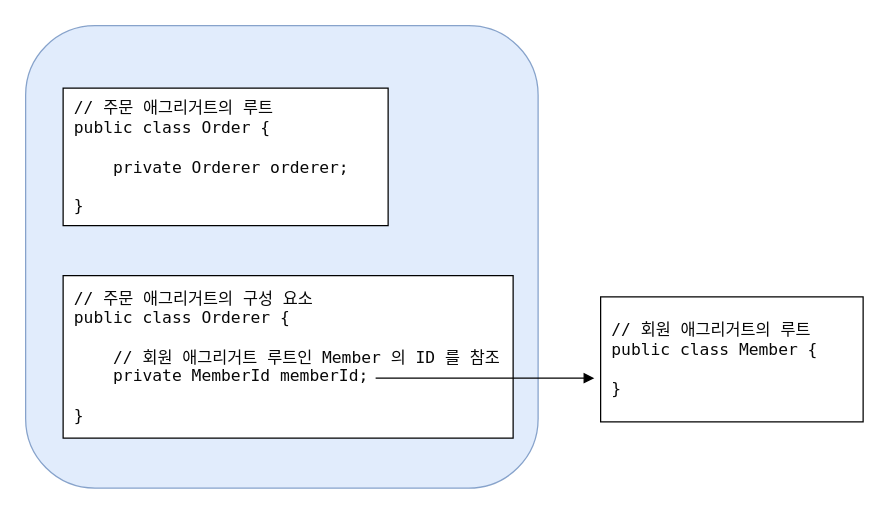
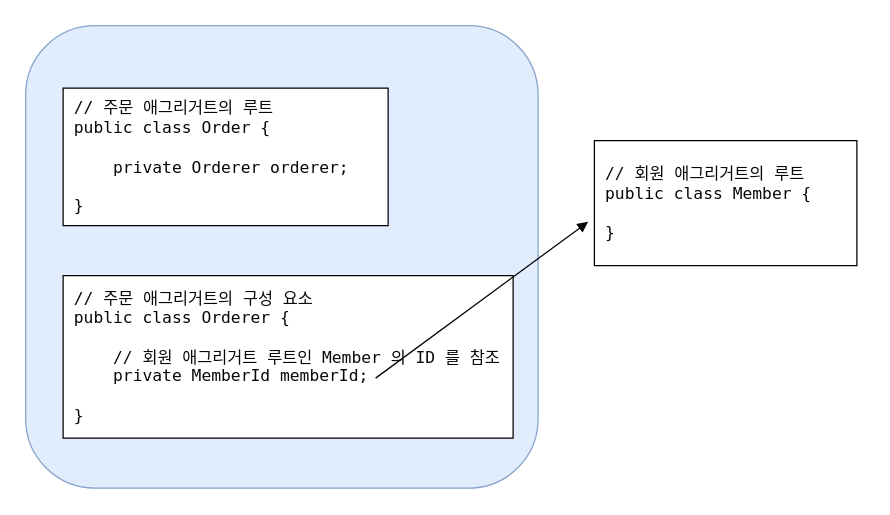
(732, 359) -> (726, 203)
